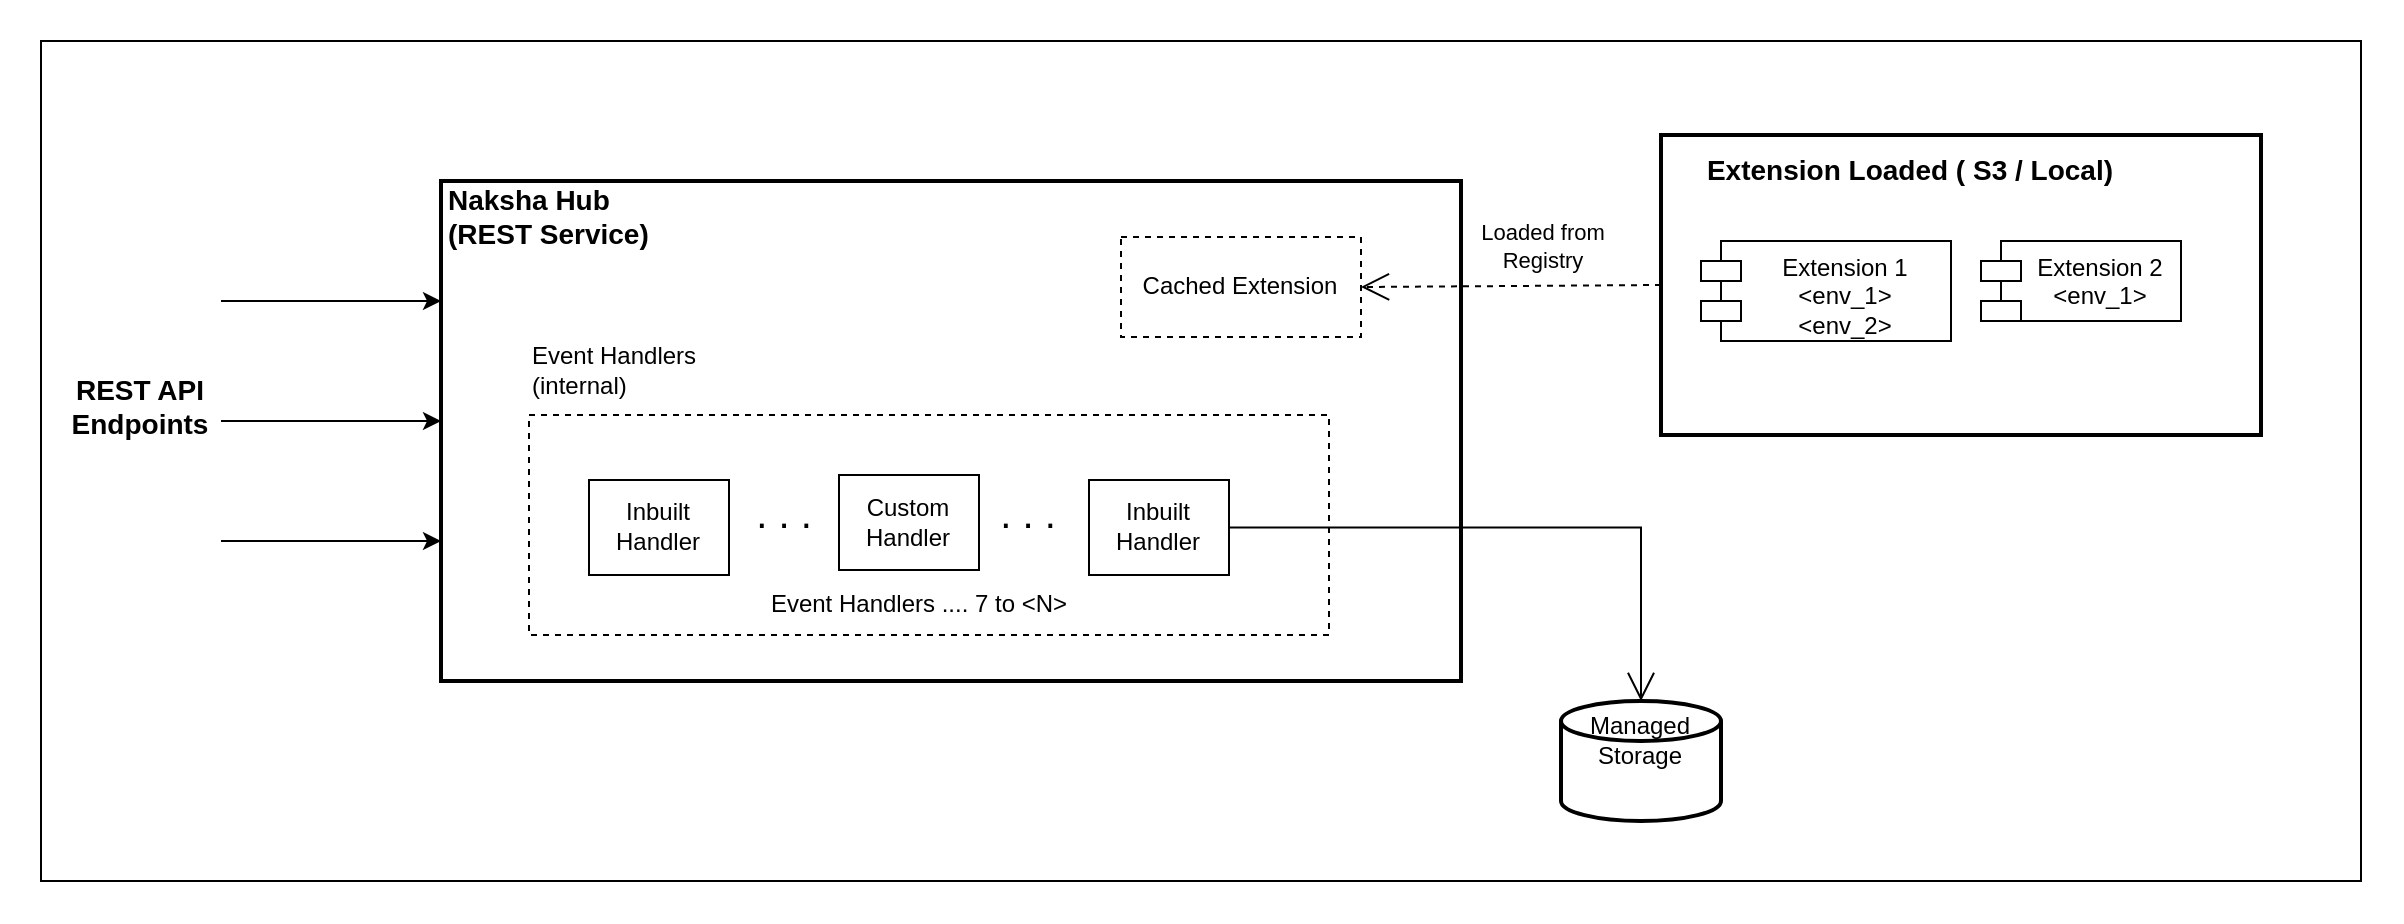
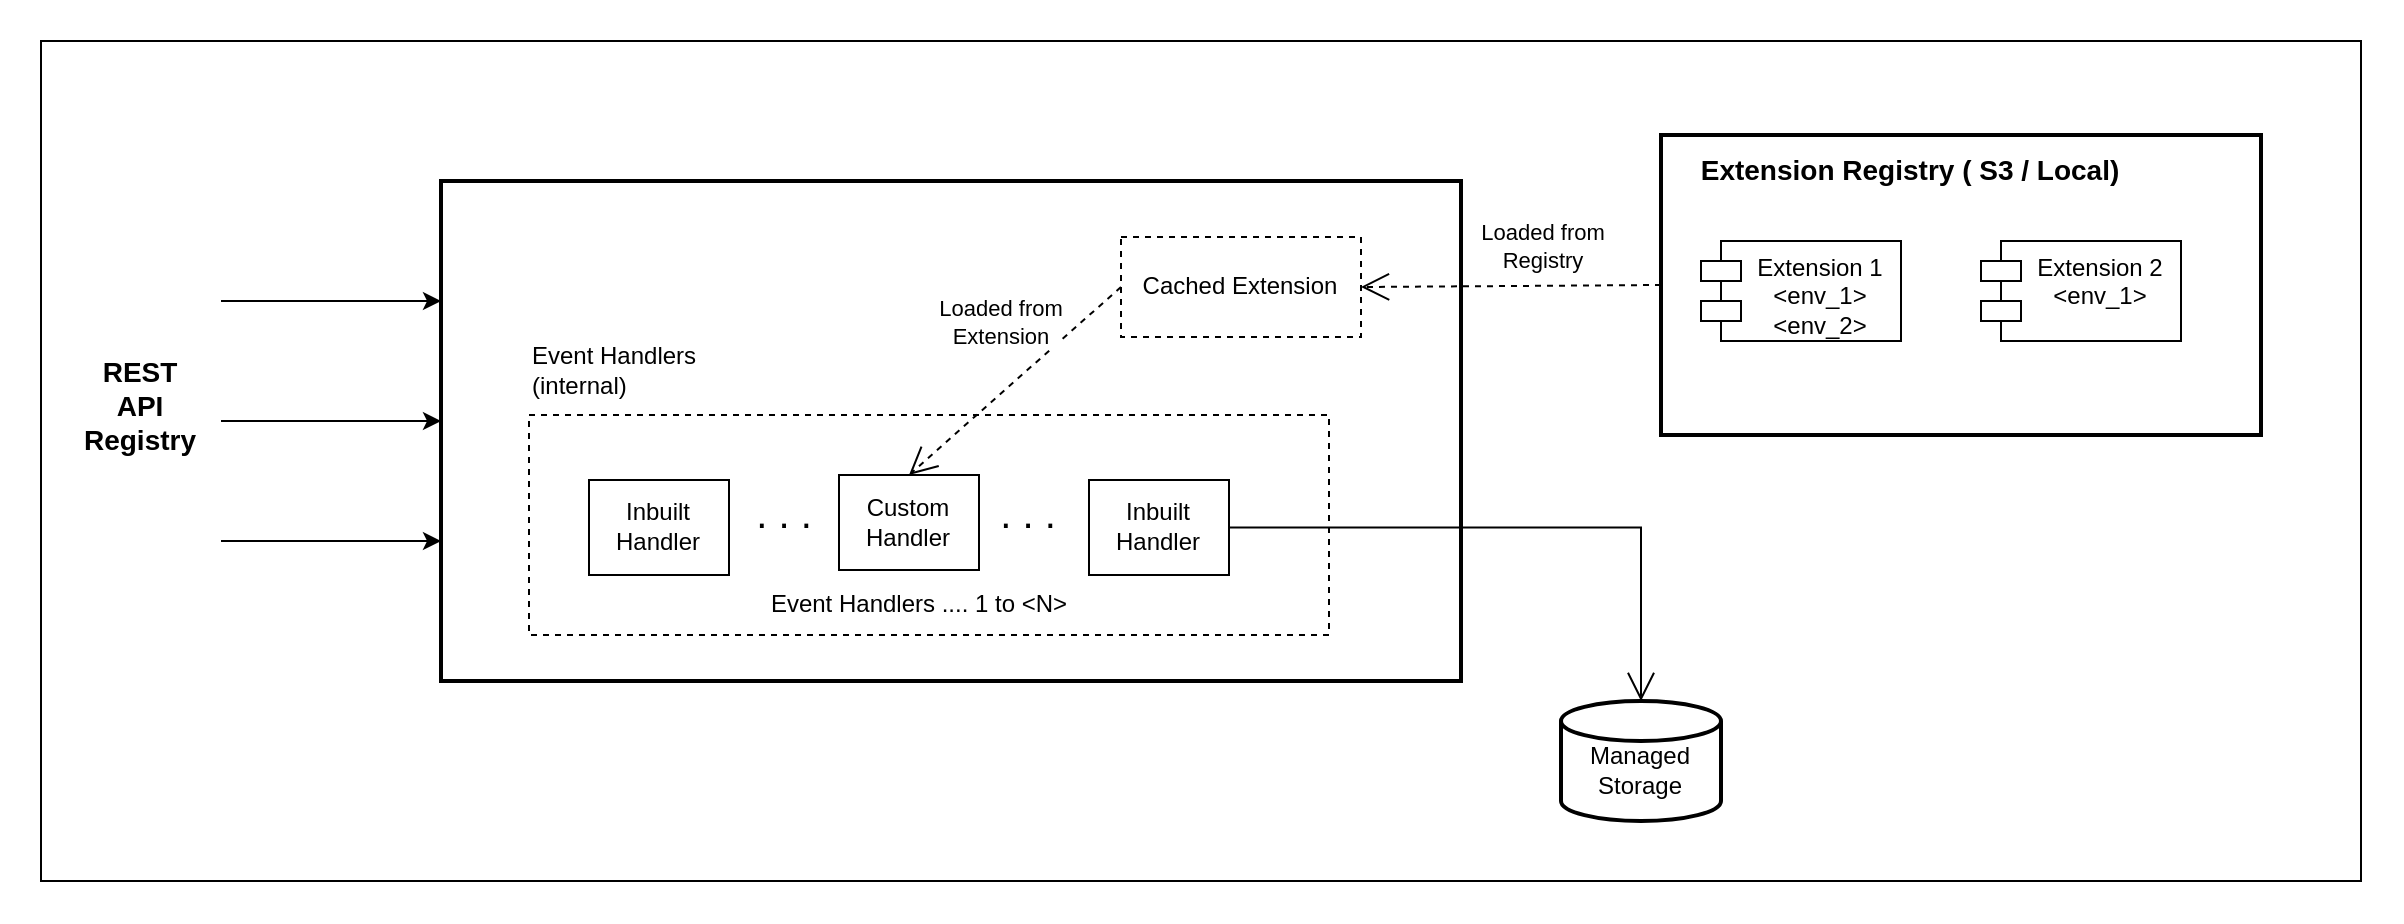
(1911, 171) -> (1911, 171)
(563, 217) -> none
(2081, 281) -> (2081, 291)
(1826, 291) -> (1801, 291)
(141, 407) -> (141, 407)
none -> (982, 410)
(920, 605) -> (920, 605)
(1641, 741) -> (1641, 771)
